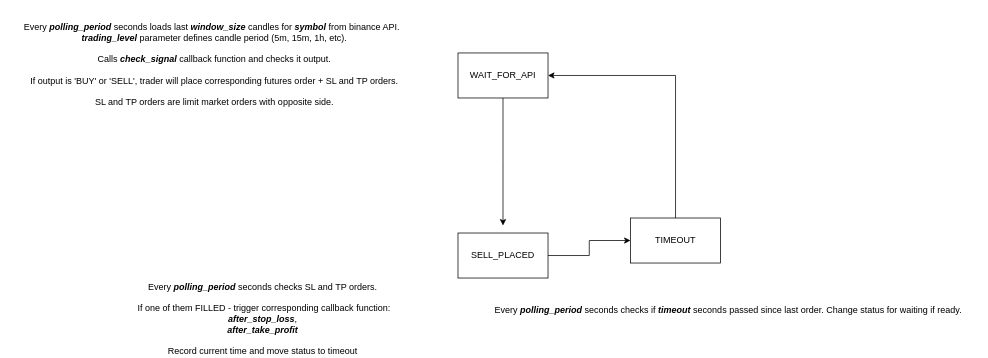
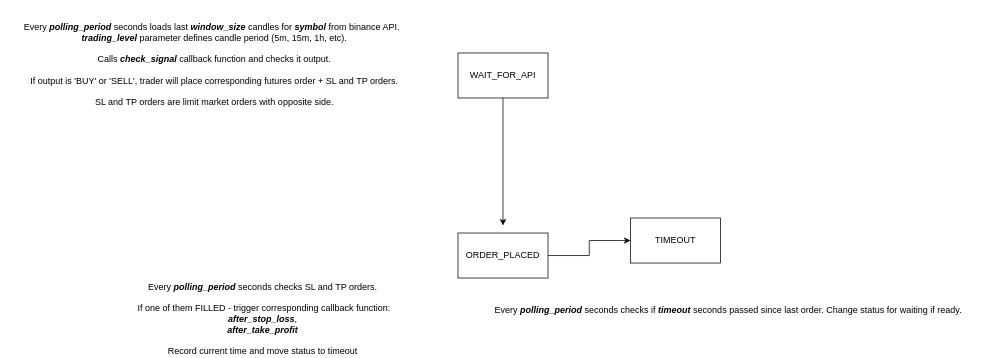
(675, 85) -> none
(503, 255) -> (503, 255)
